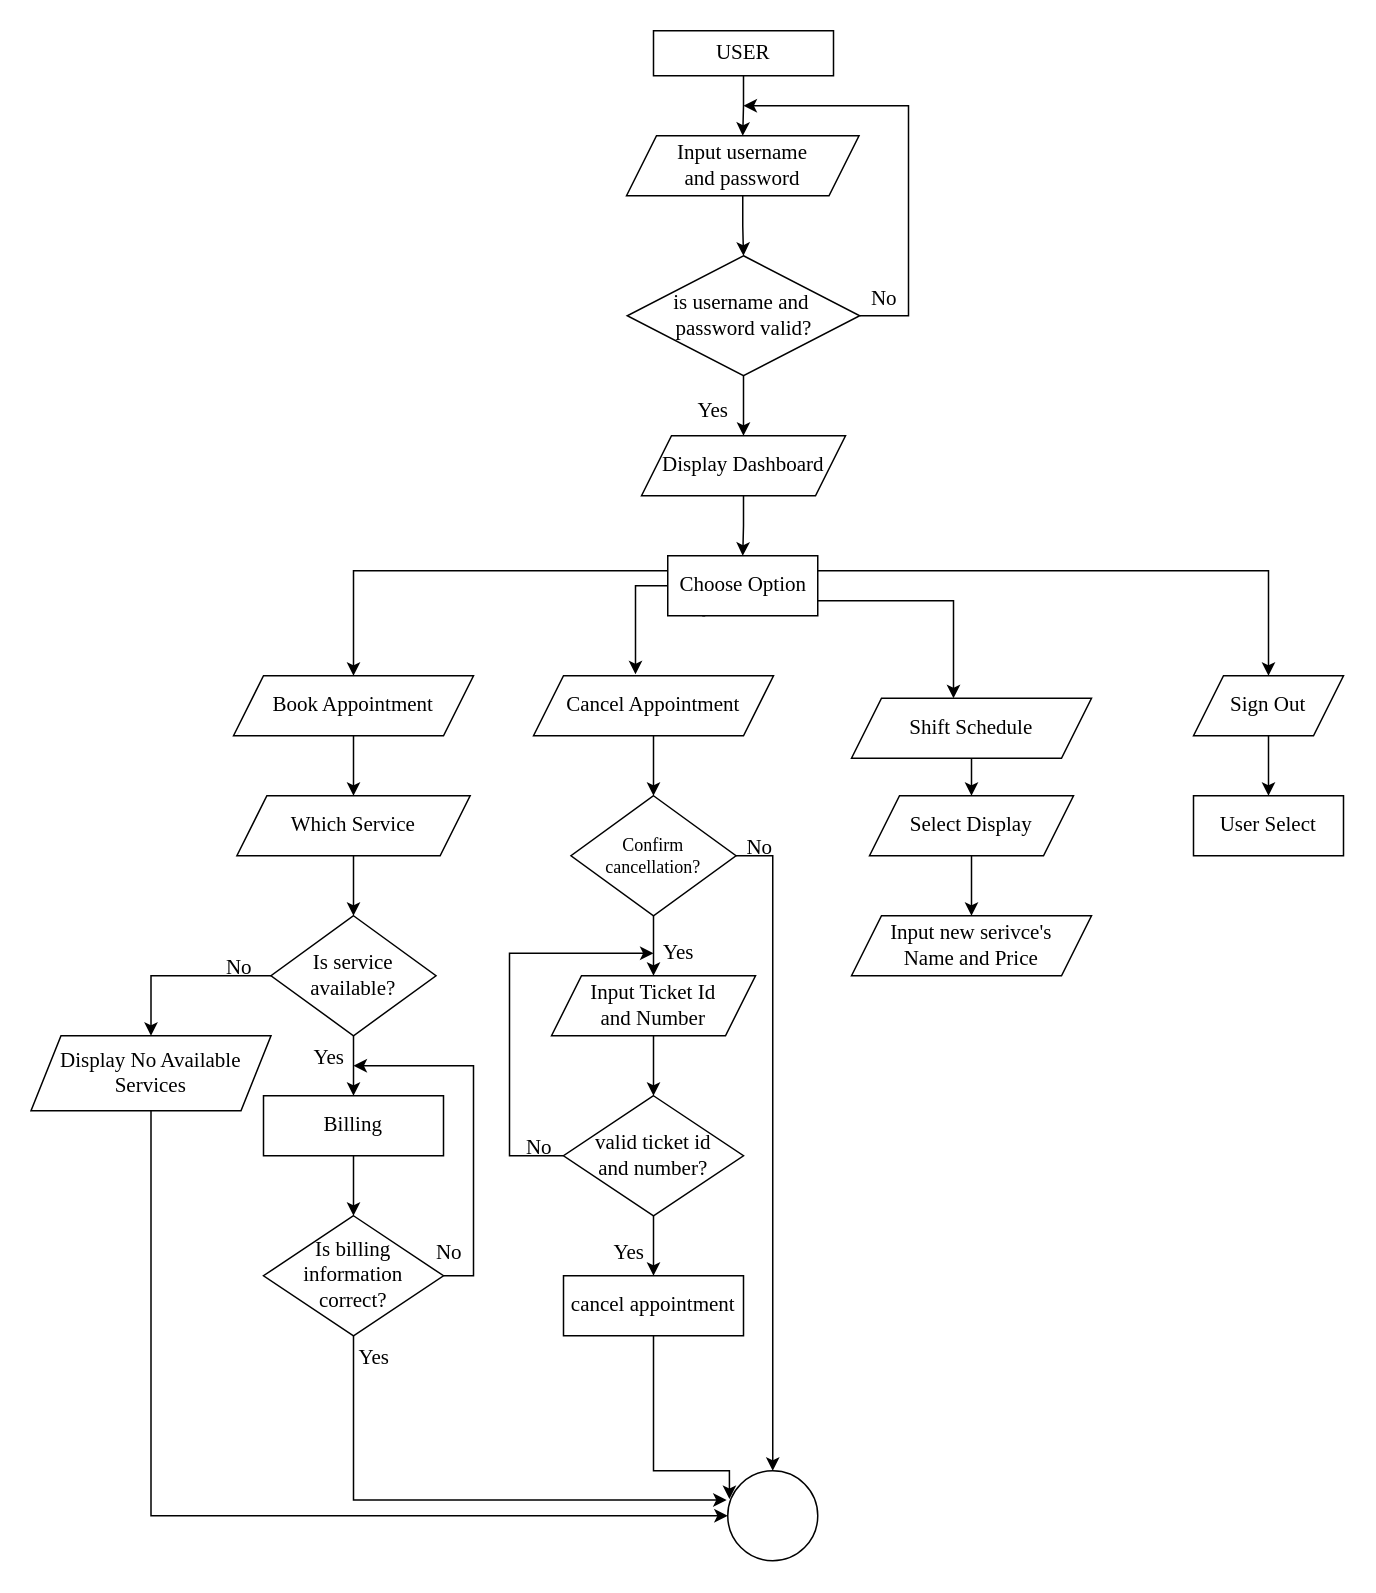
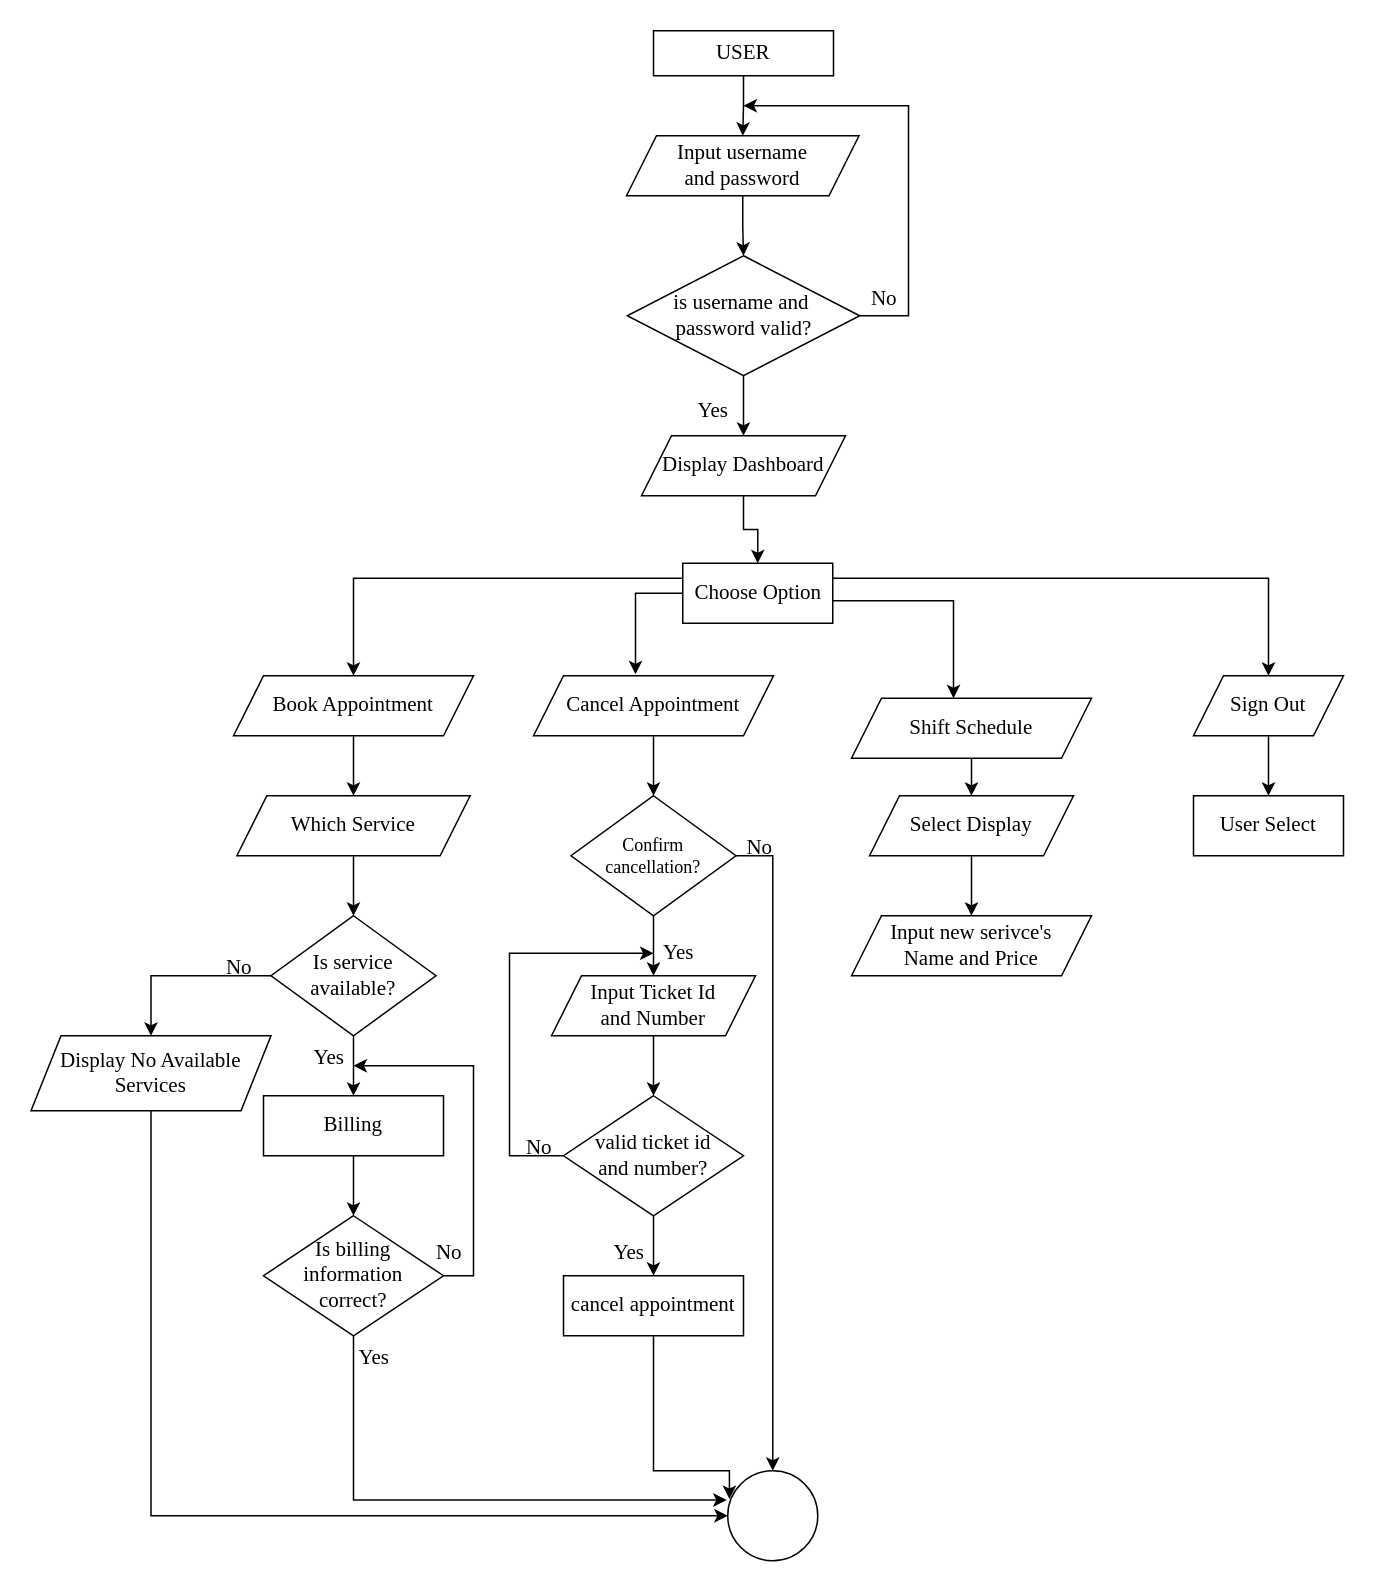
(743, 586) -> (758, 593)
